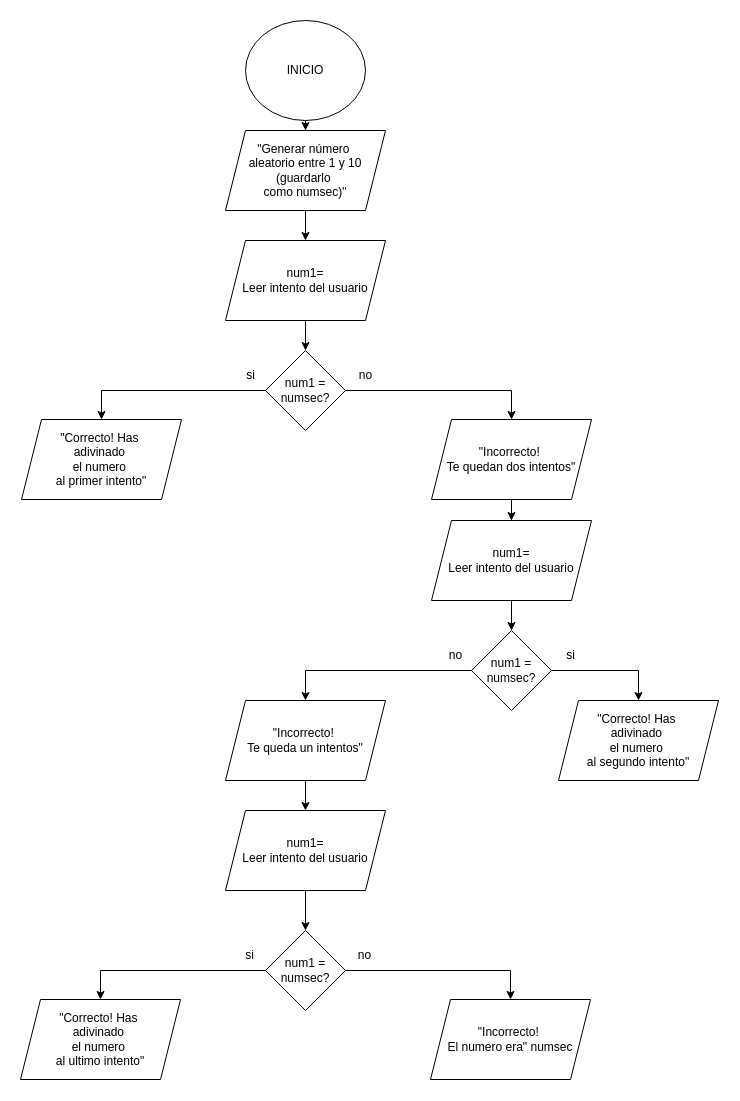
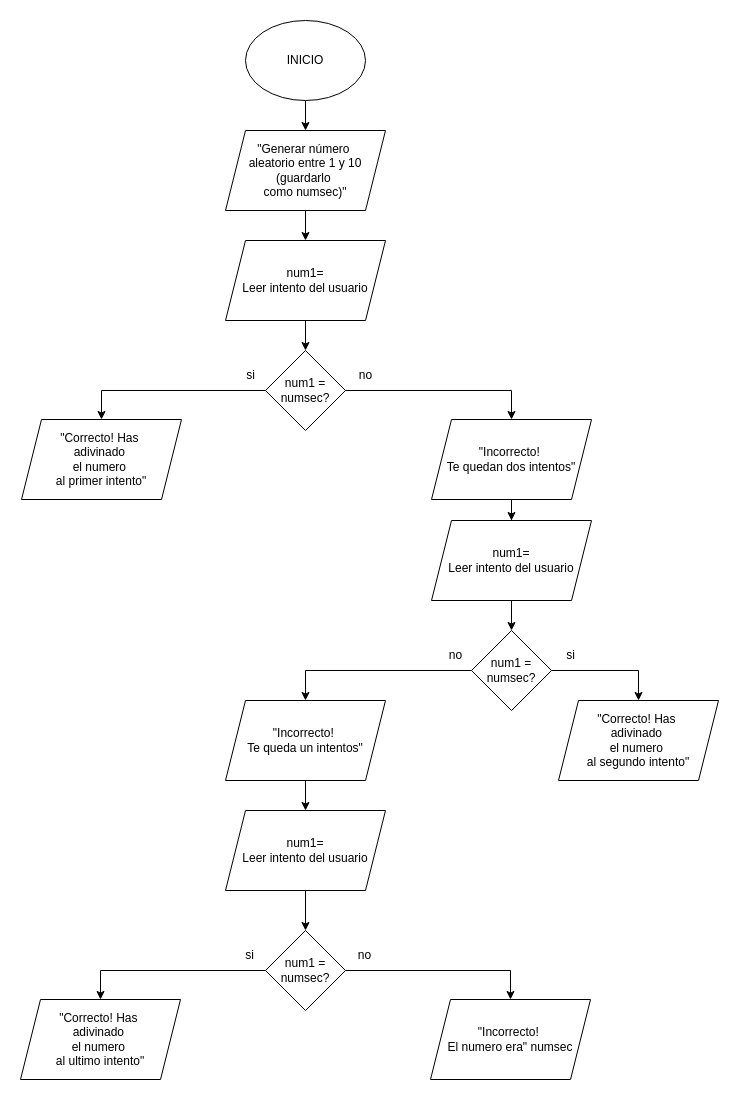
(306, 71) -> (306, 61)
